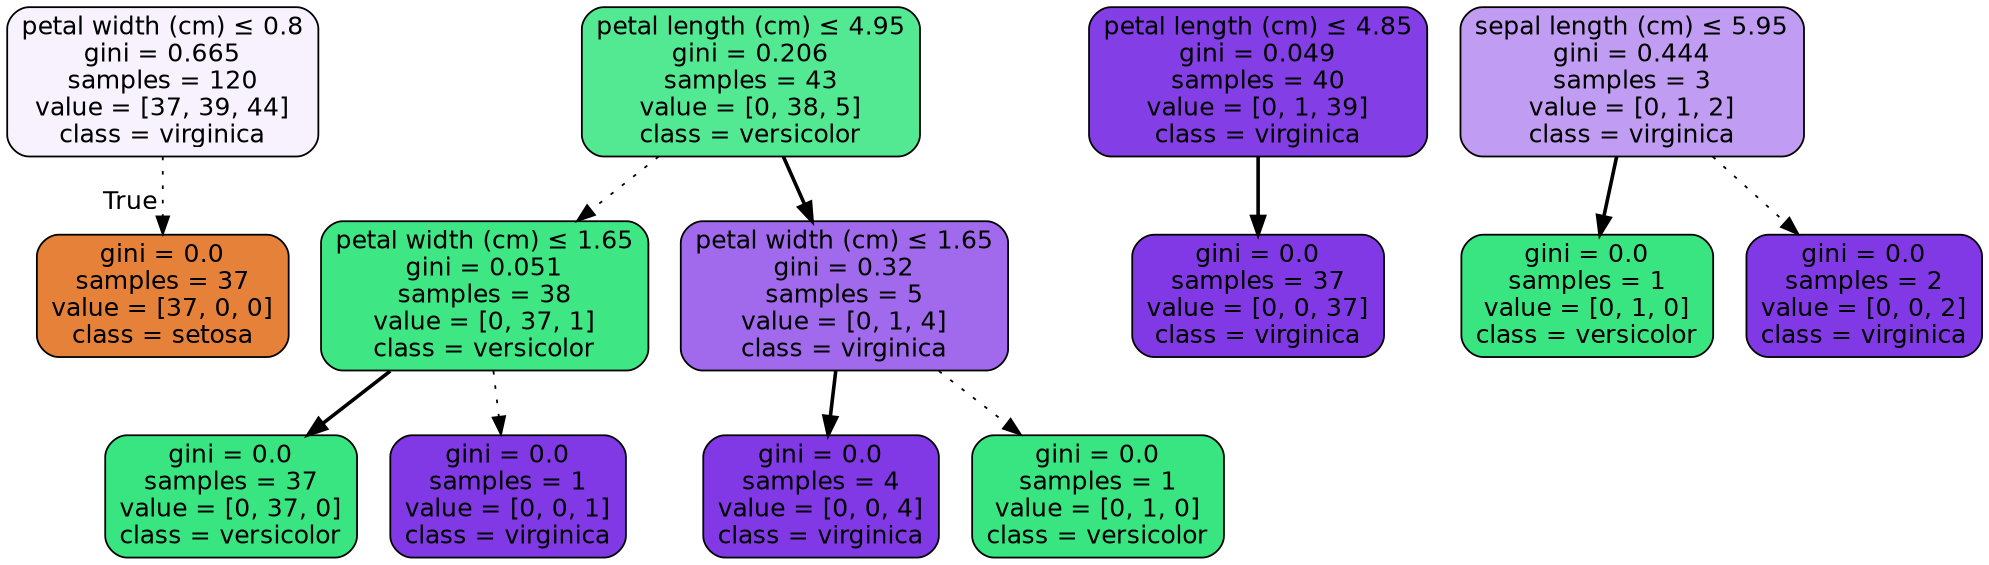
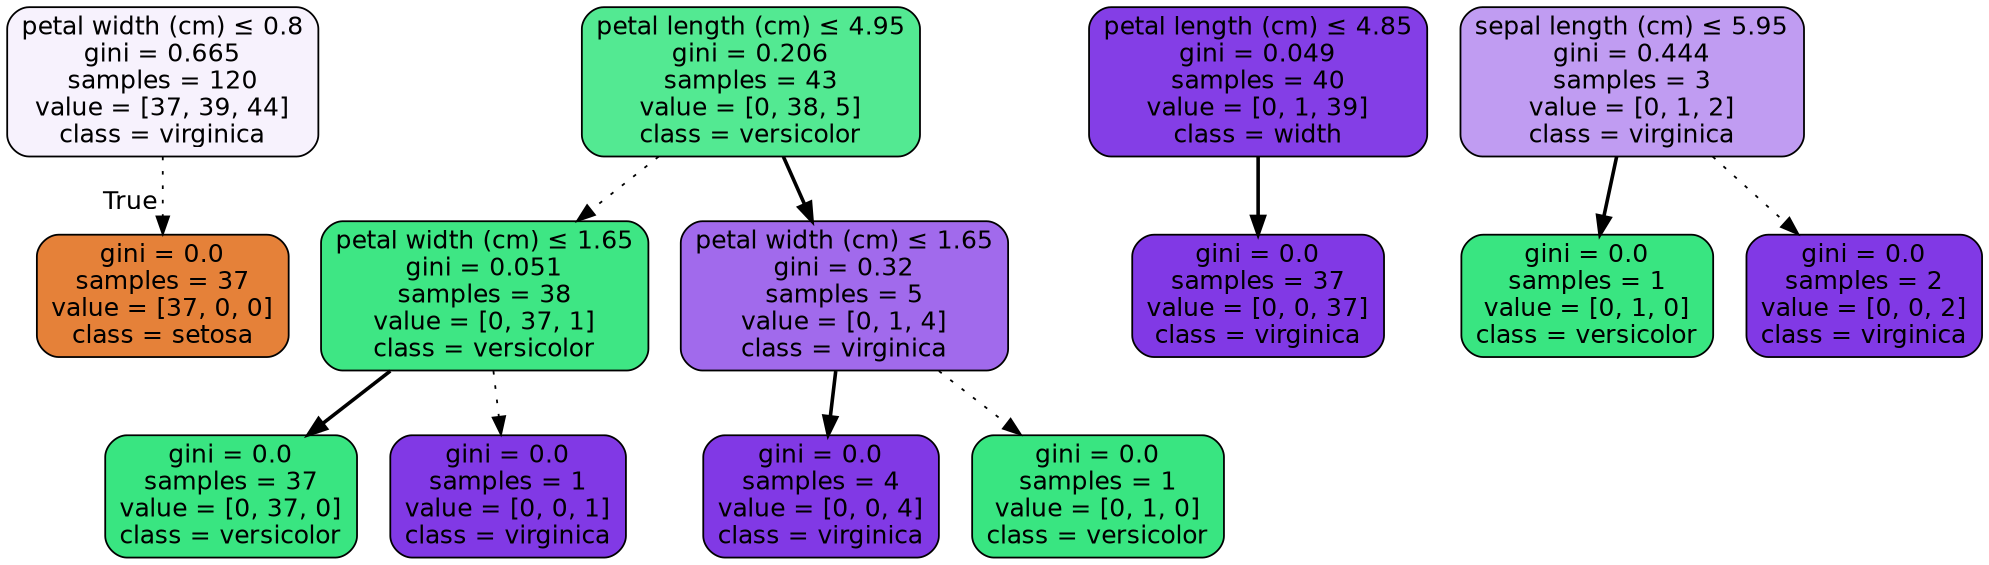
(1258, 135) -> (1258, 135)
